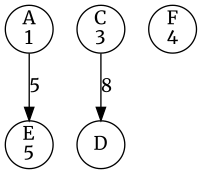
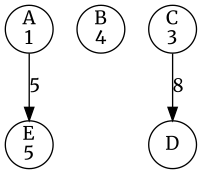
none -> (101, 29)
(173, 29) -> none
